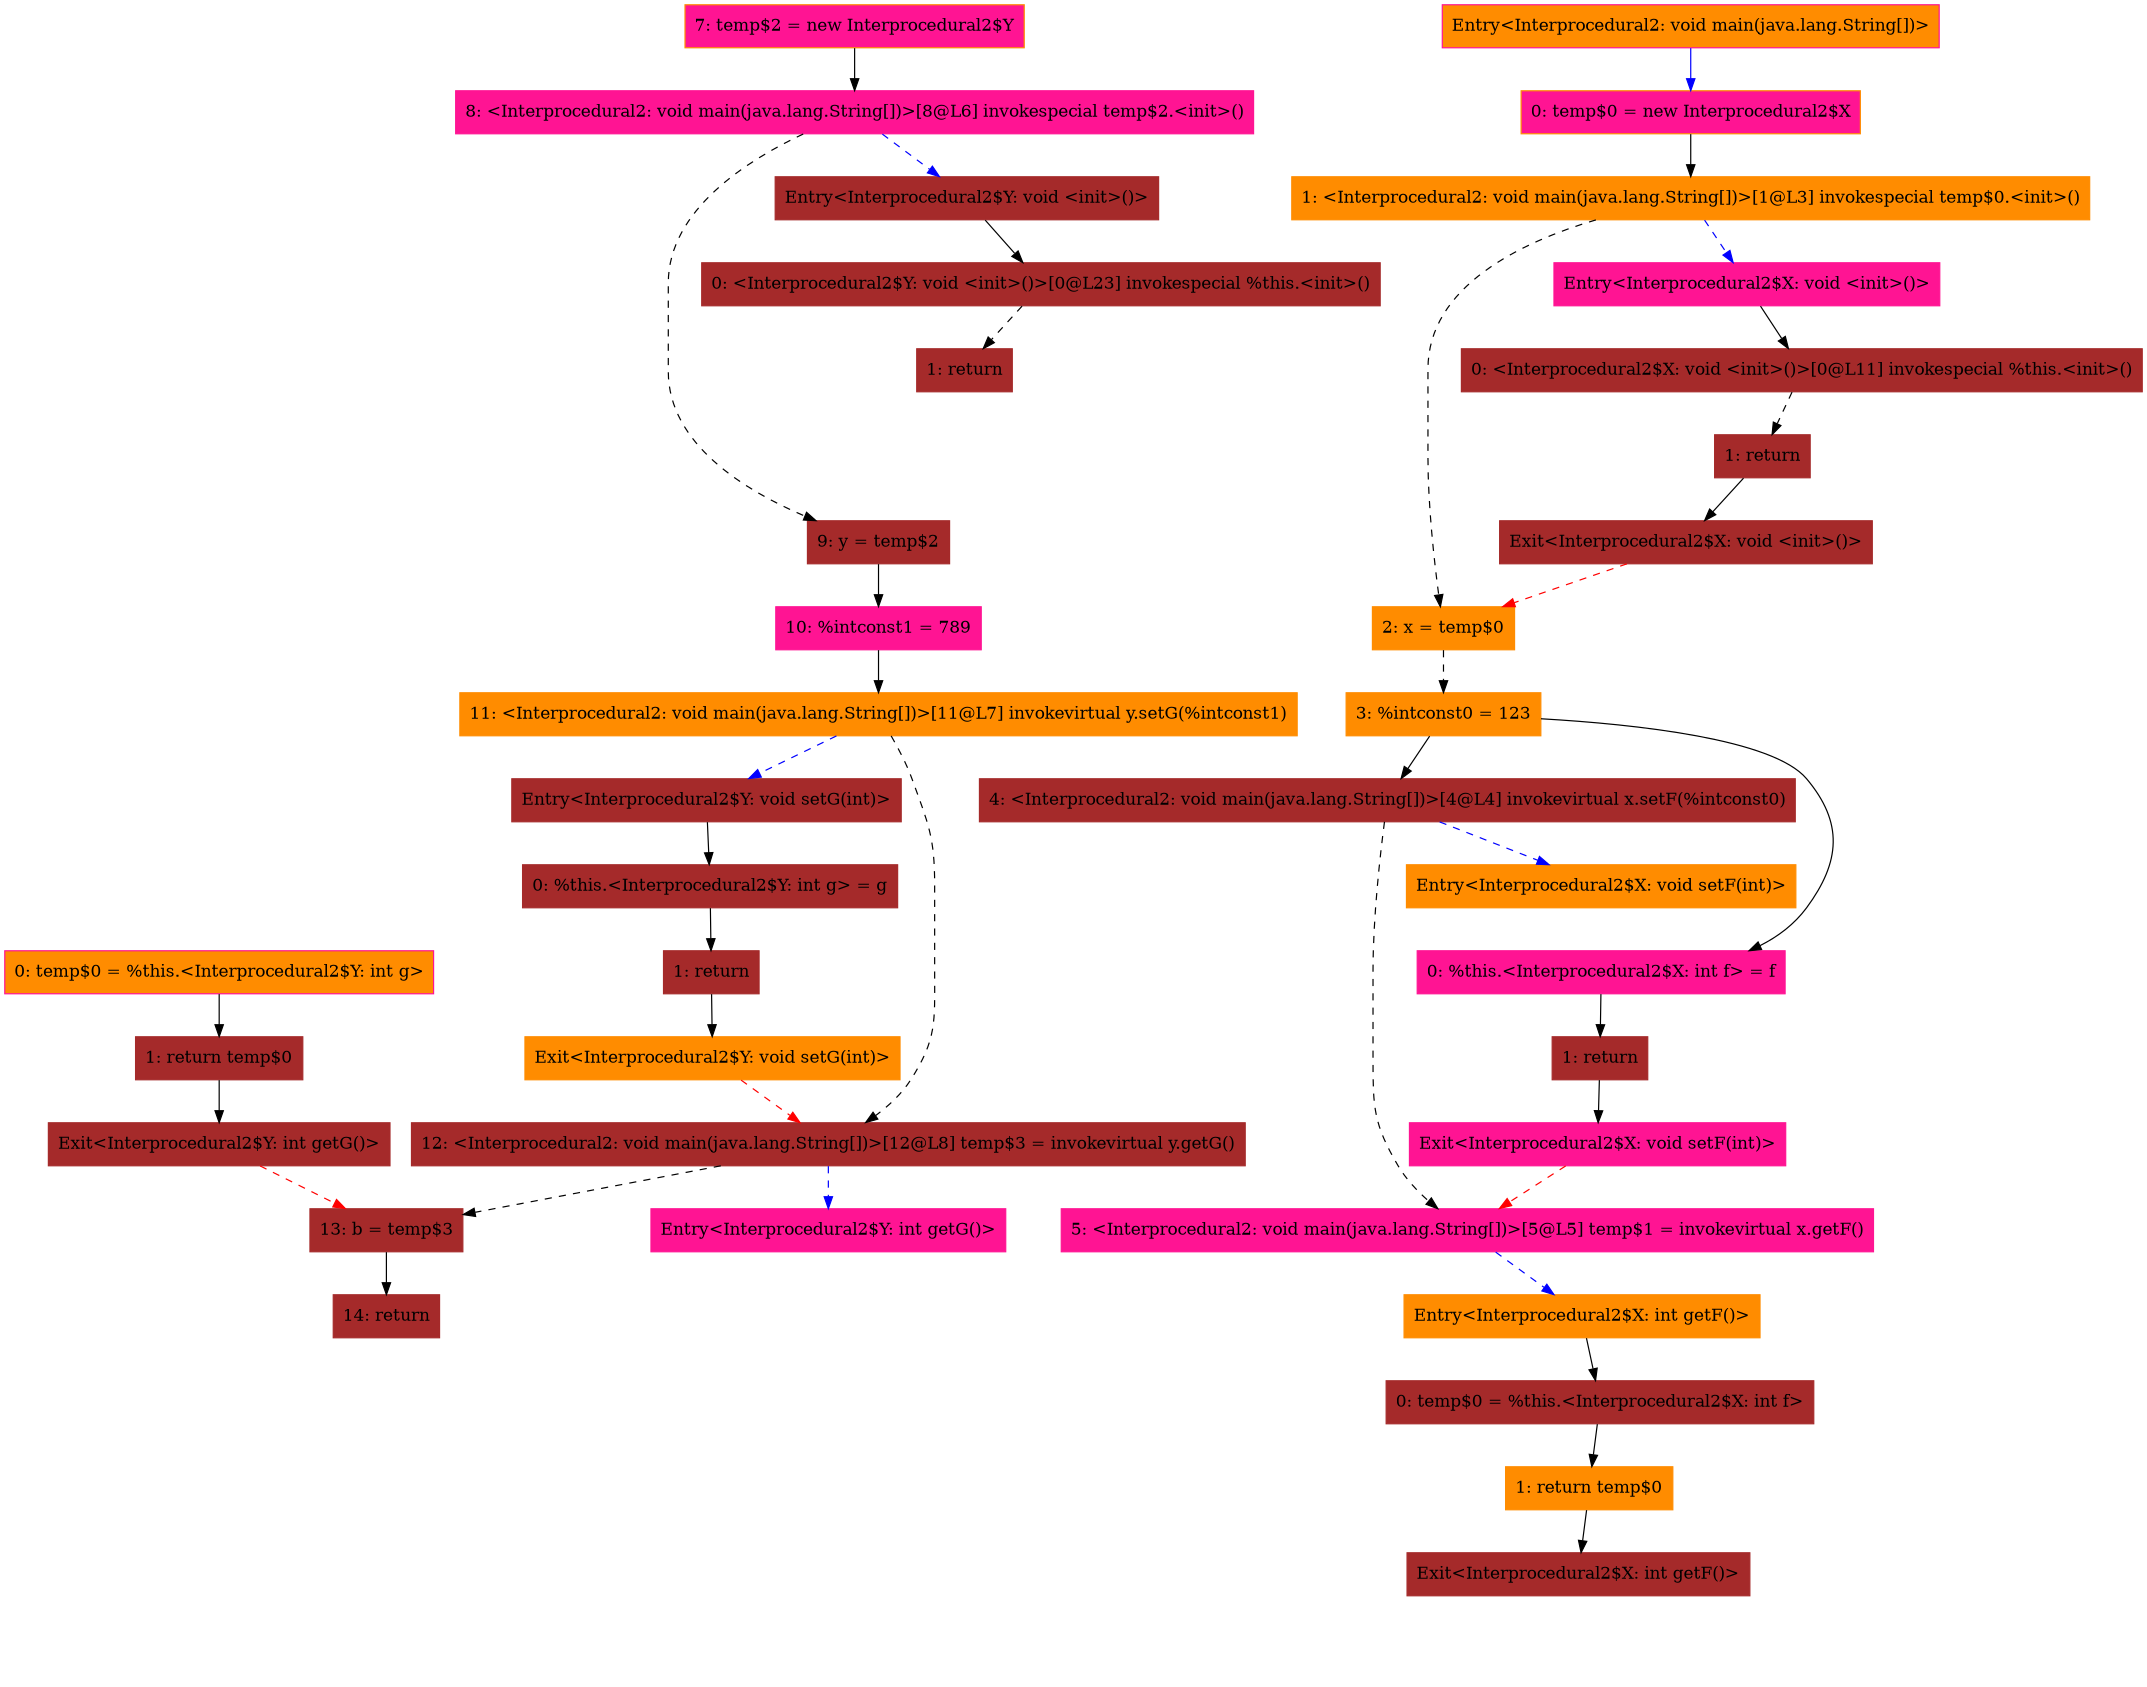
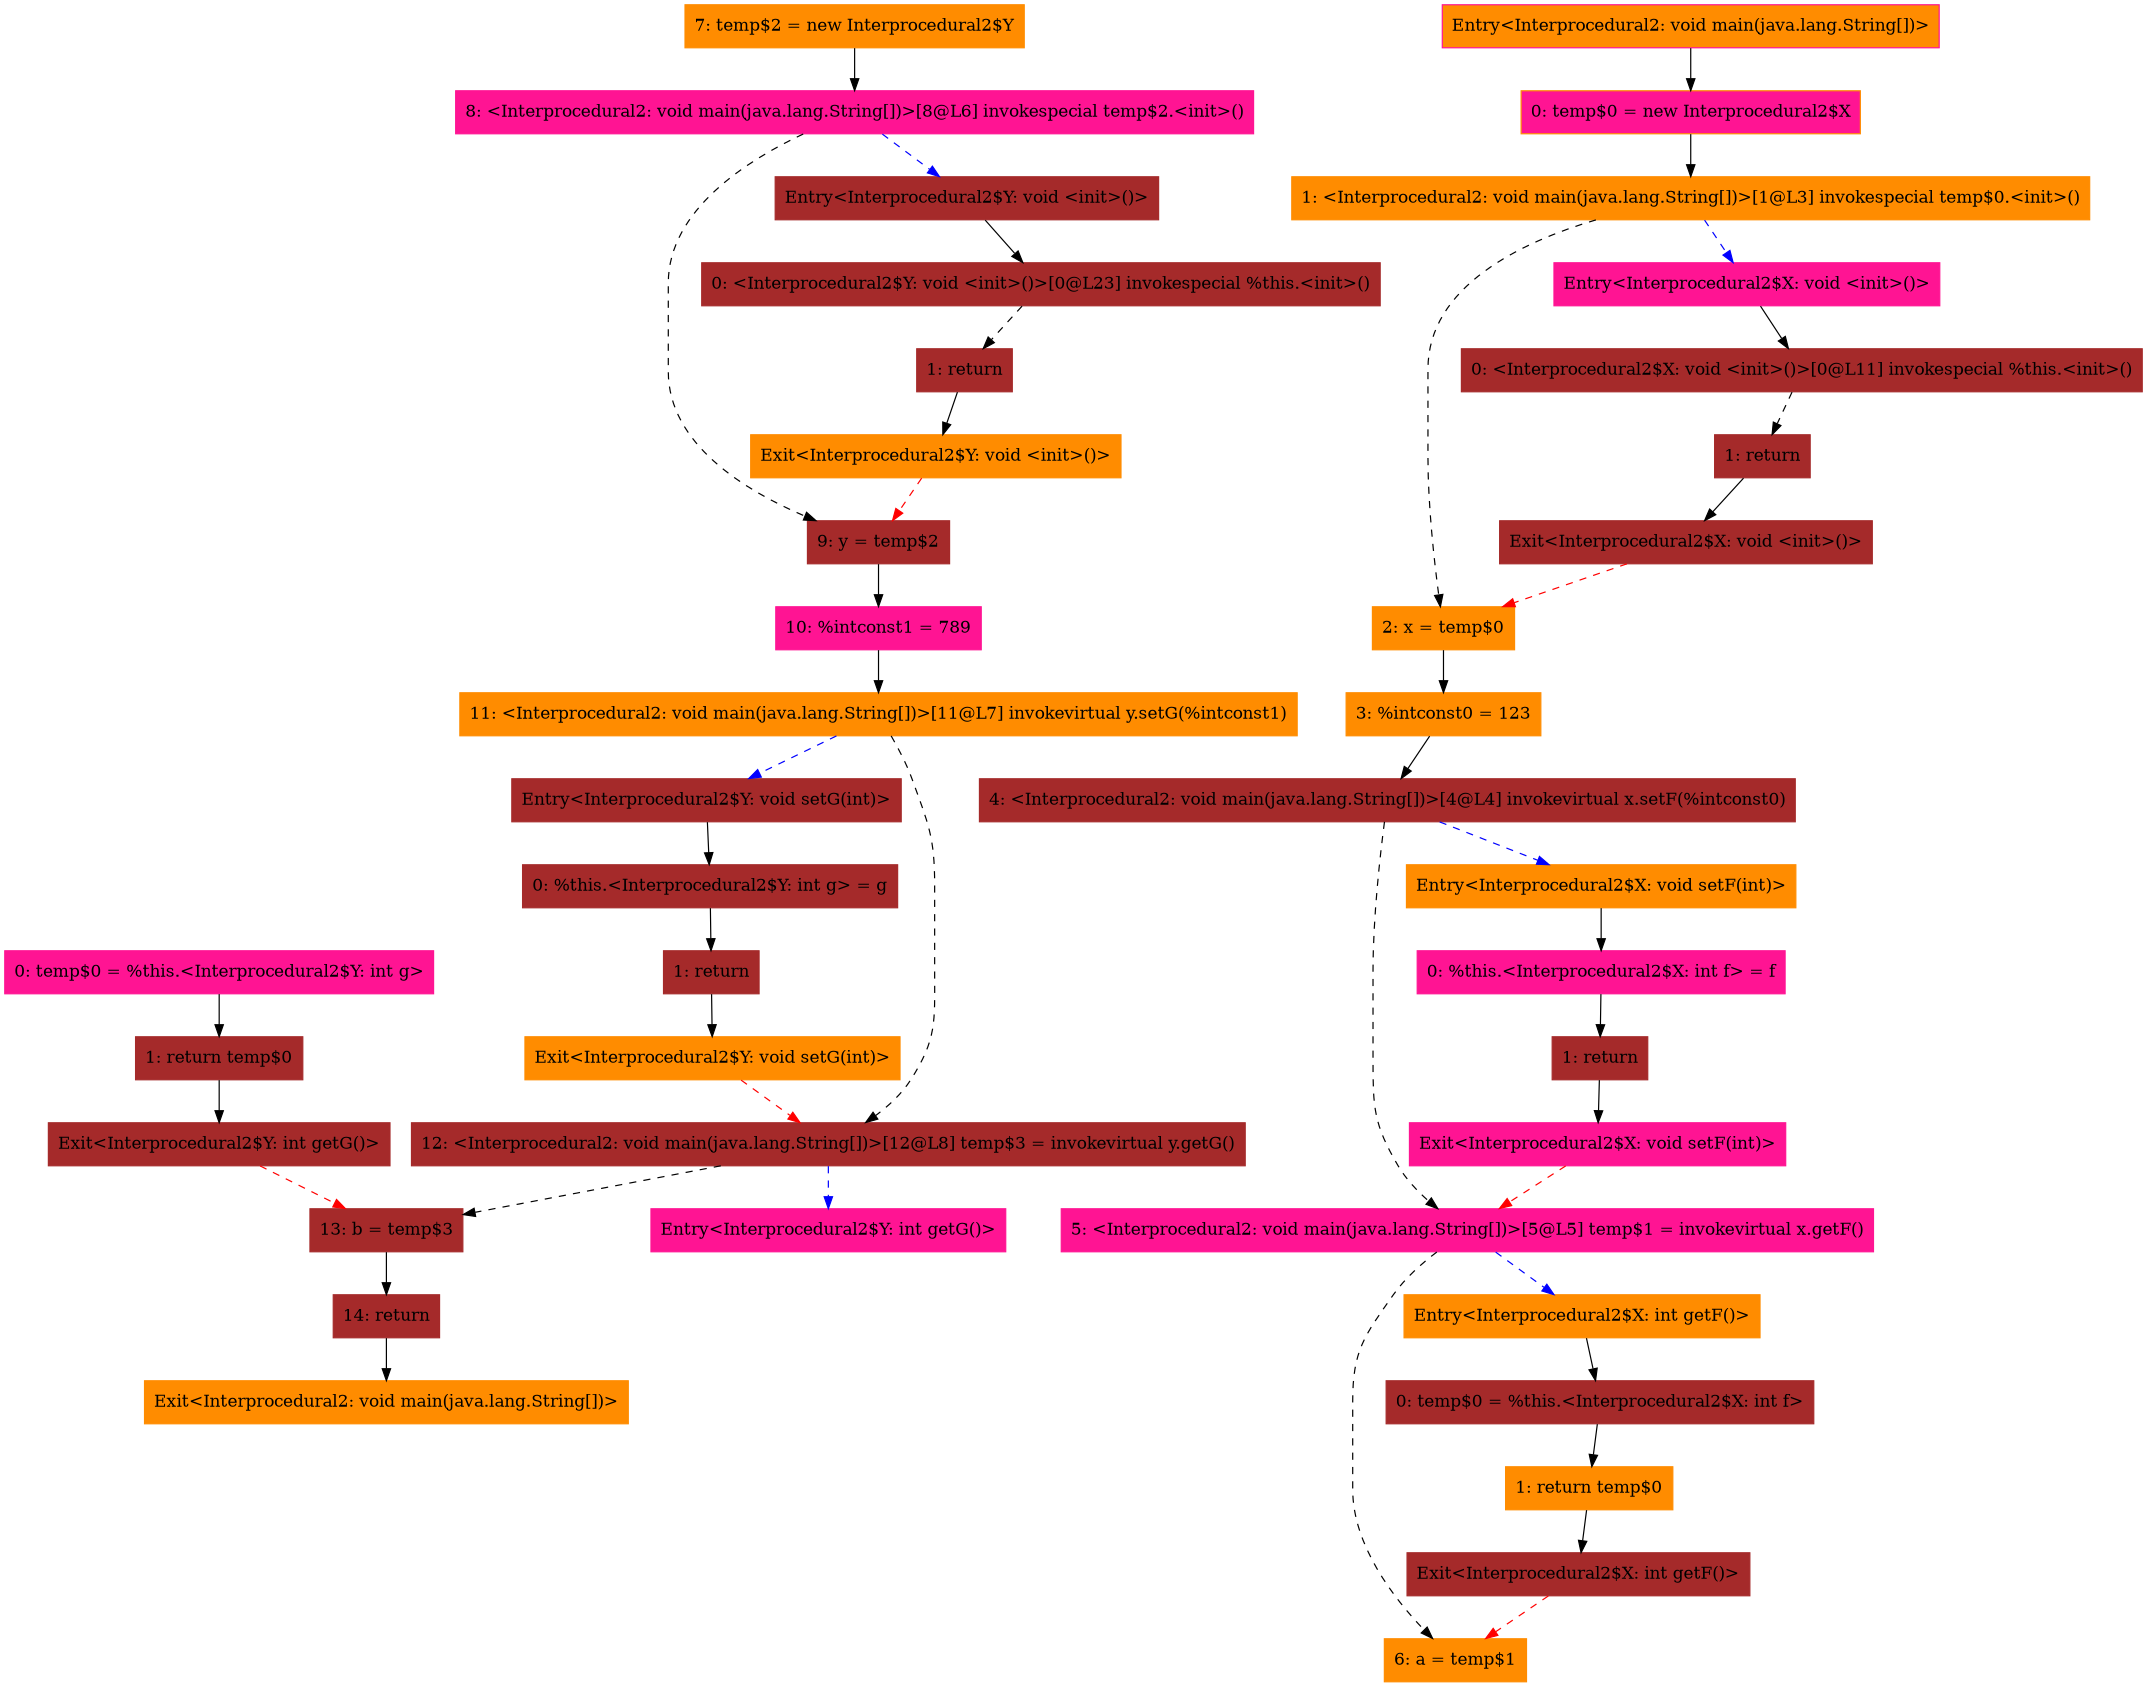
(855, 26) -> (855, 26)
(1691, 63) -> (1691, 63)
none -> (936, 456)
(1443, 665) -> (1443, 665)
(1776, 759) -> (1601, 923)
(219, 972) -> (219, 972)
none -> (386, 1402)
none -> (1455, 1660)
